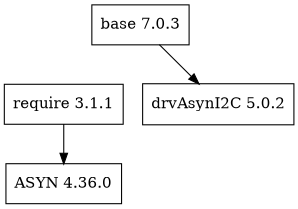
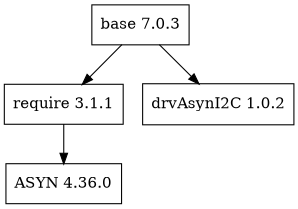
none -> (106, 61)
(218, 104) -> (218, 104)
